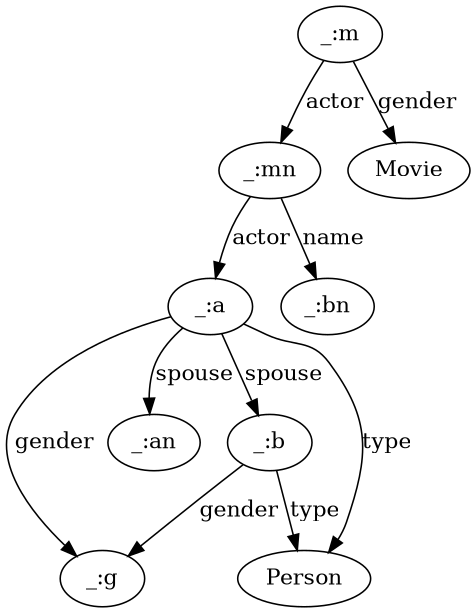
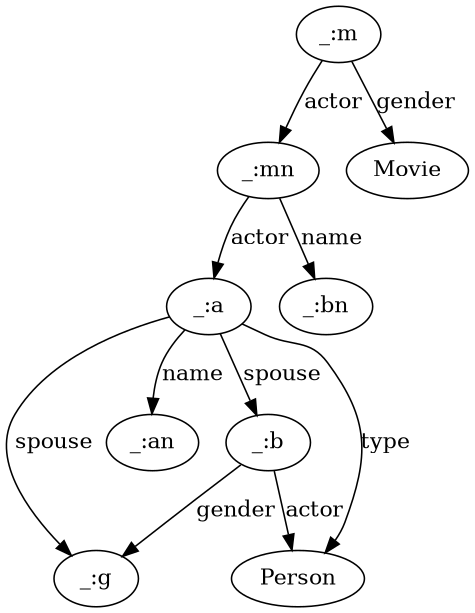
(195, 375) -> (193, 375)
(55, 443) -> (54, 443)
(315, 511) -> (314, 511)
